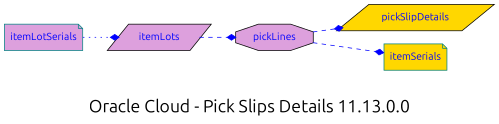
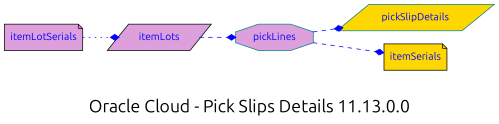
(415, 18) -> (415, 18)
(44, 37) -> (44, 37)
(274, 37) -> (274, 37)
(415, 57) -> (415, 57)
